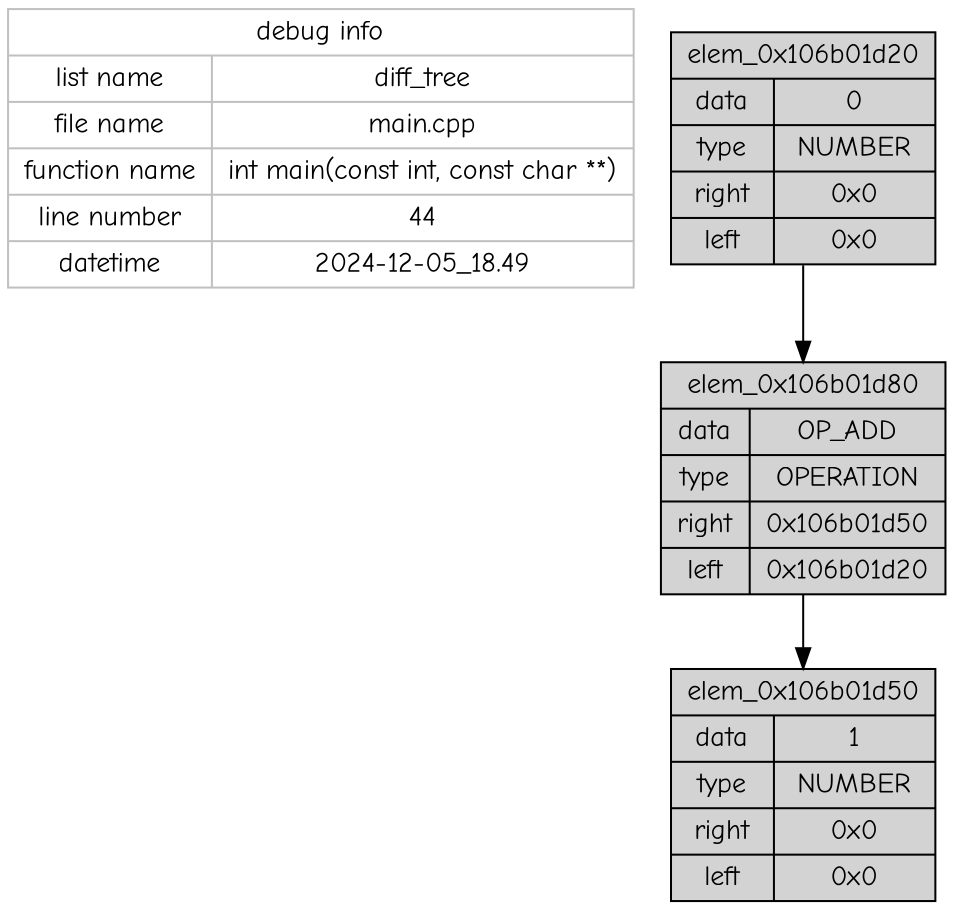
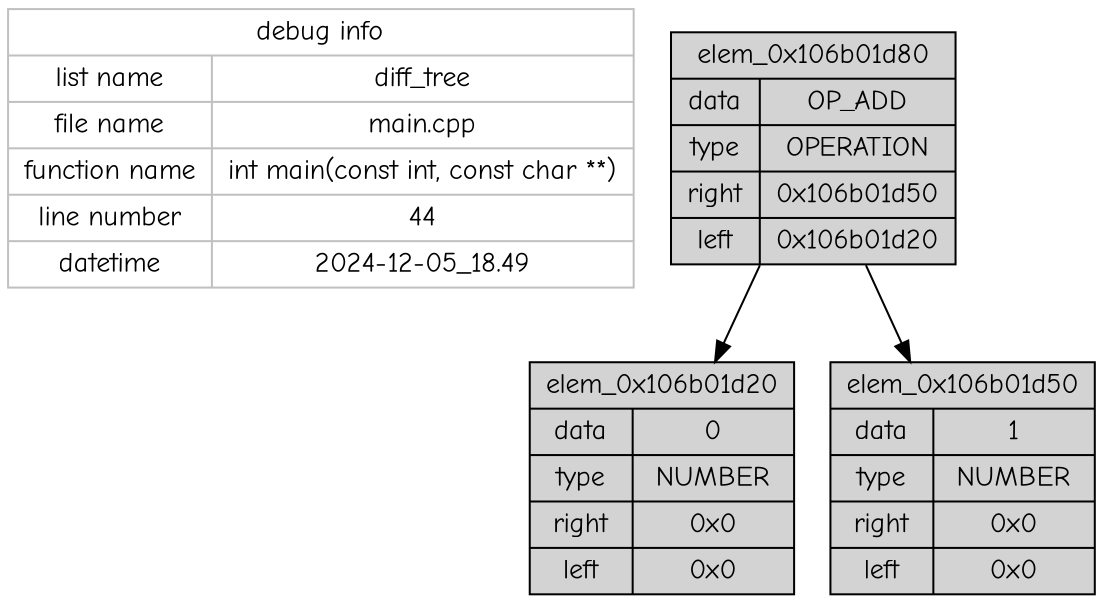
(803, 303) -> (742, 304)
